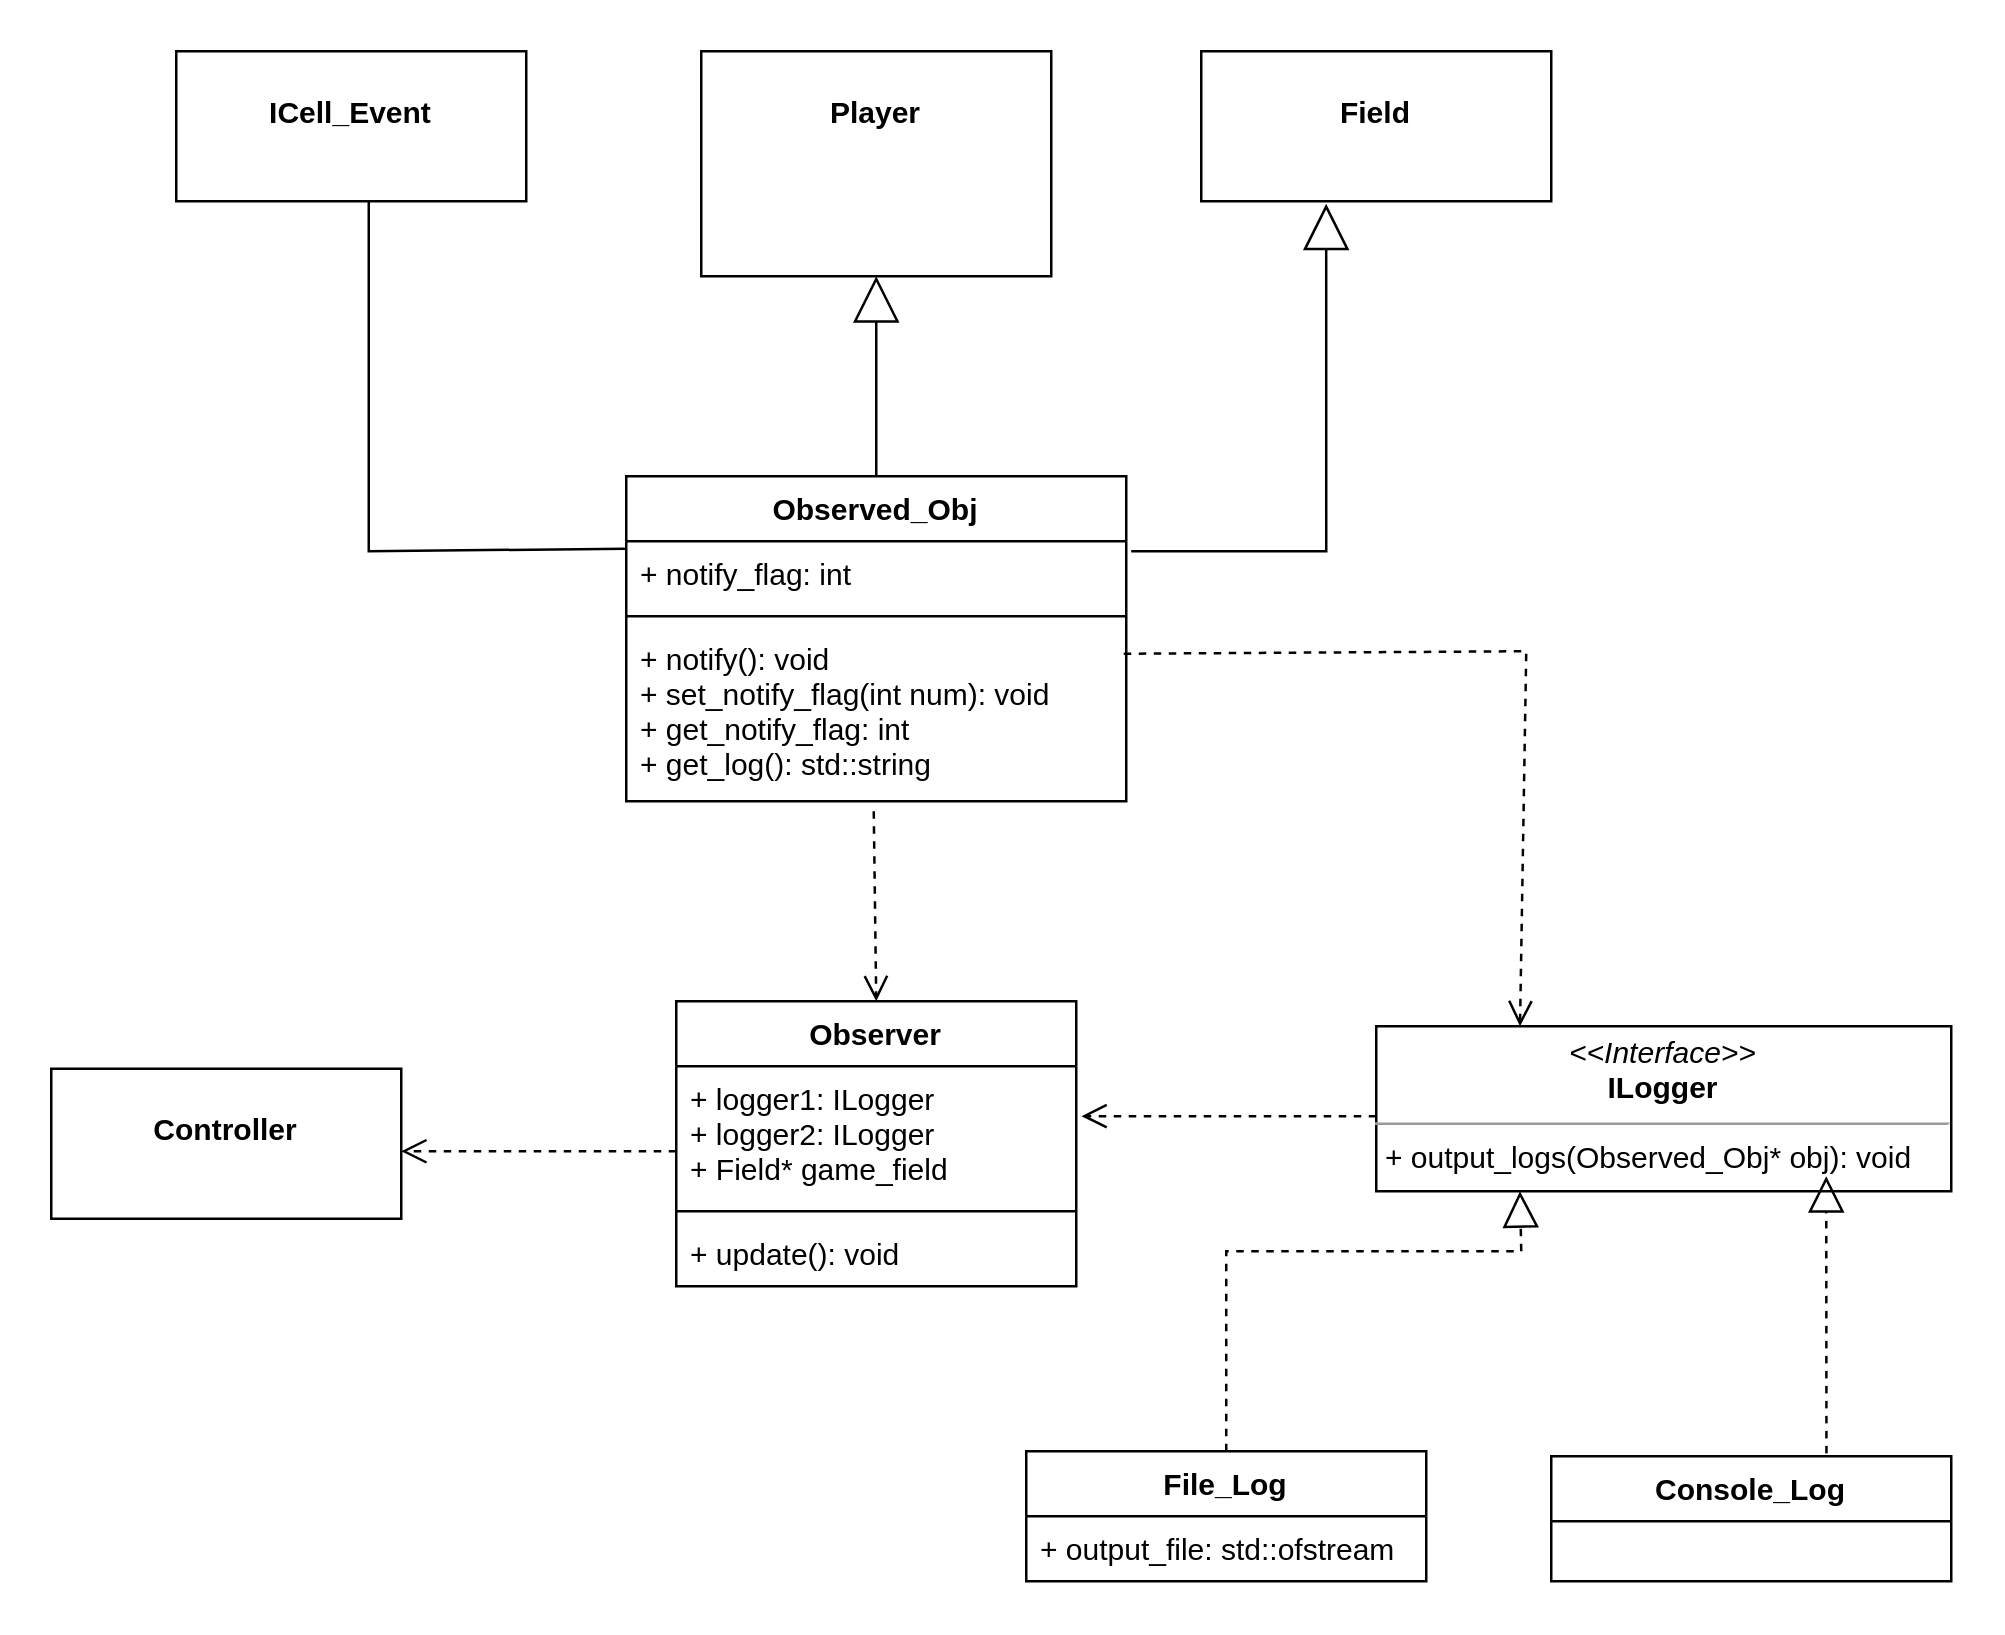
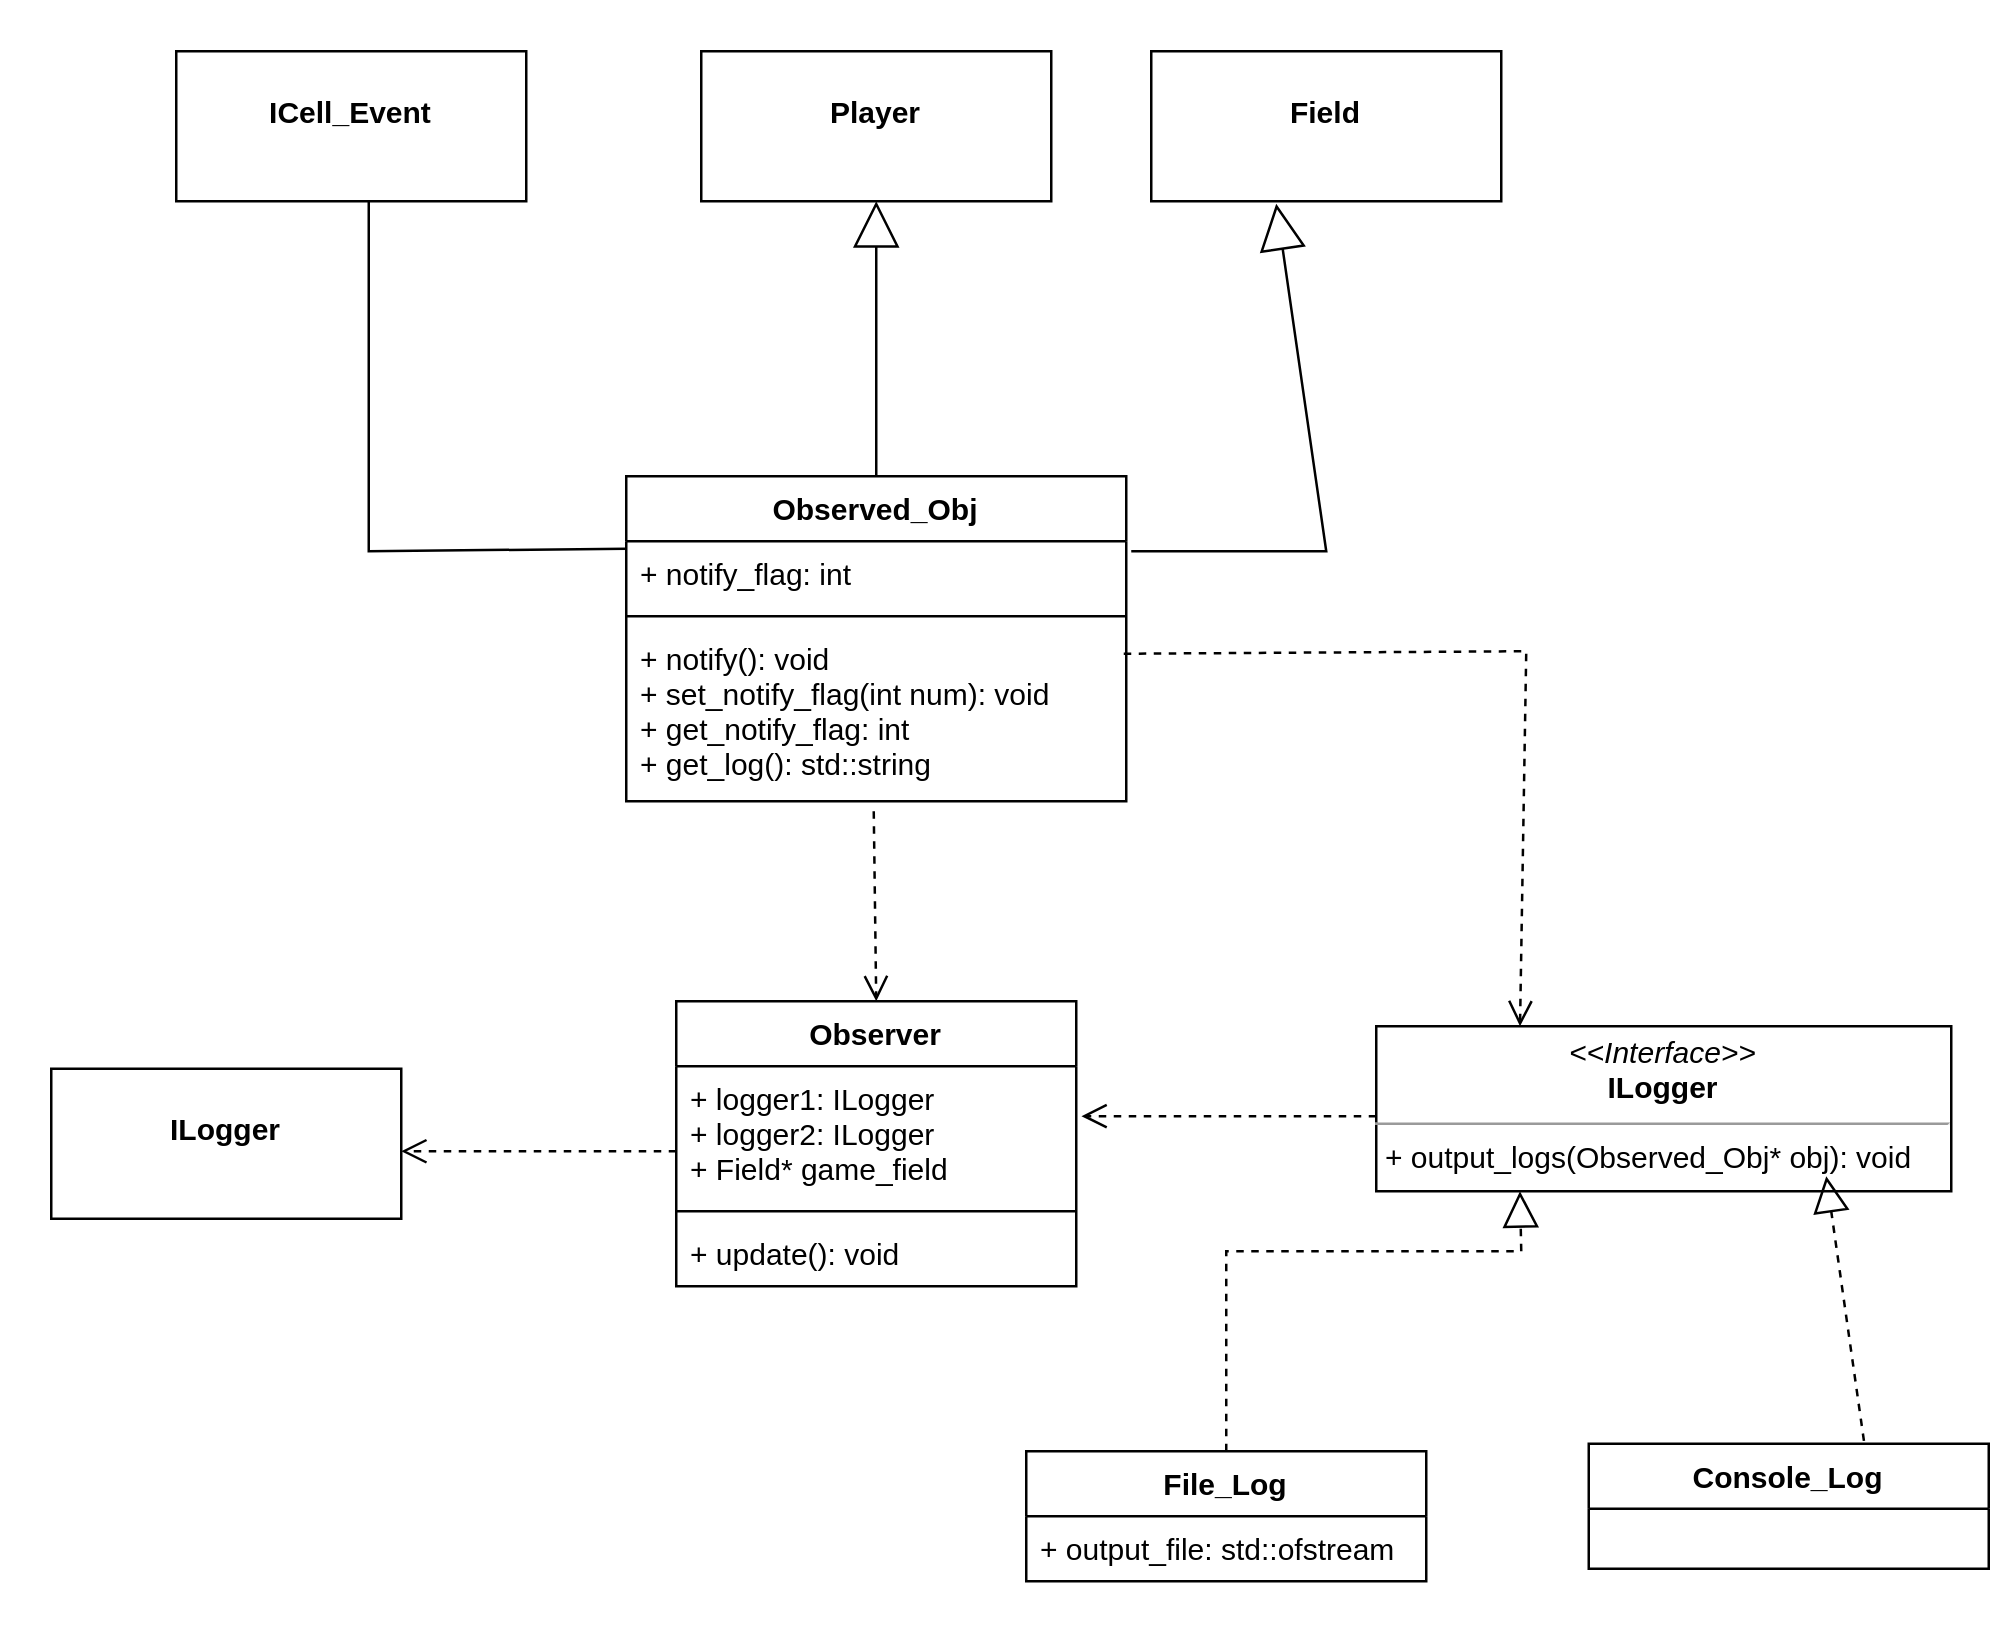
(1376, 126) -> (1326, 126)
(876, 164) -> (876, 126)
(127, 1087) -> (110, 1087)
(1751, 1519) -> (1789, 1506)
